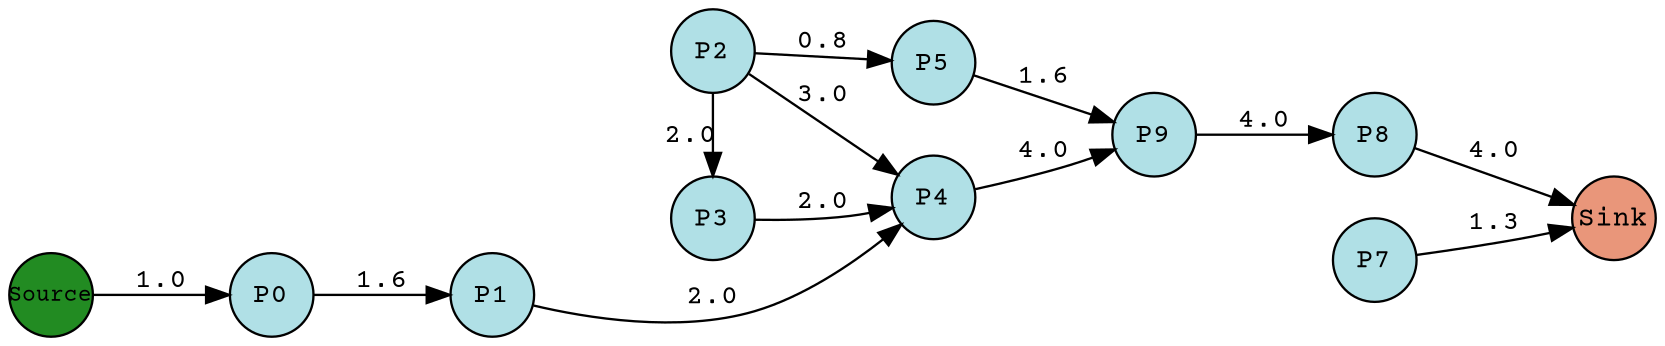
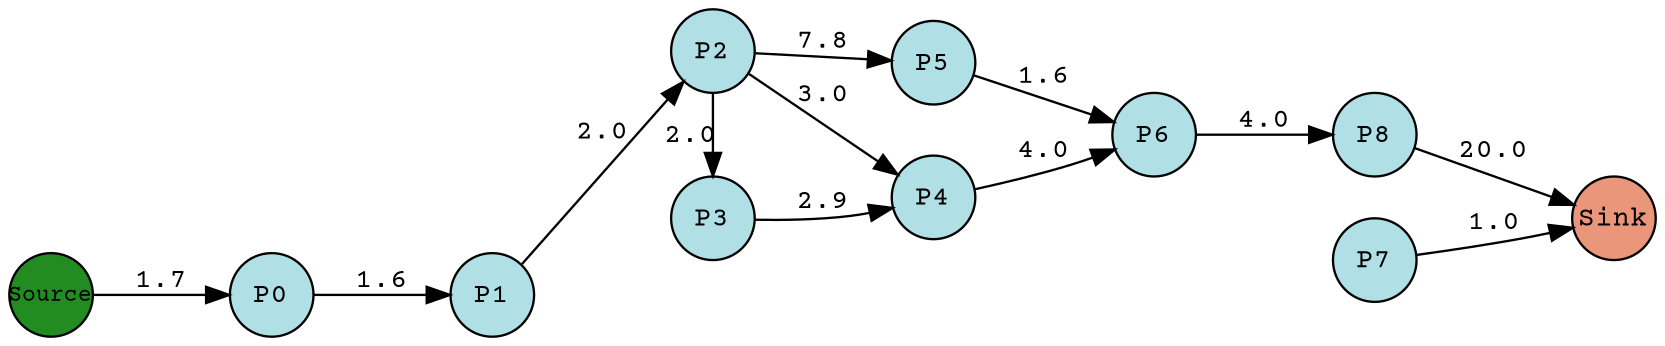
(823, 41) -> (823, 41)
(1154, 135) -> (1154, 135)
(1494, 150) -> (1494, 150)
(823, 201) -> (823, 201)
(1494, 222) -> (1494, 222)
(161, 280) -> (161, 280)
(718, 319) -> (595, 182)
